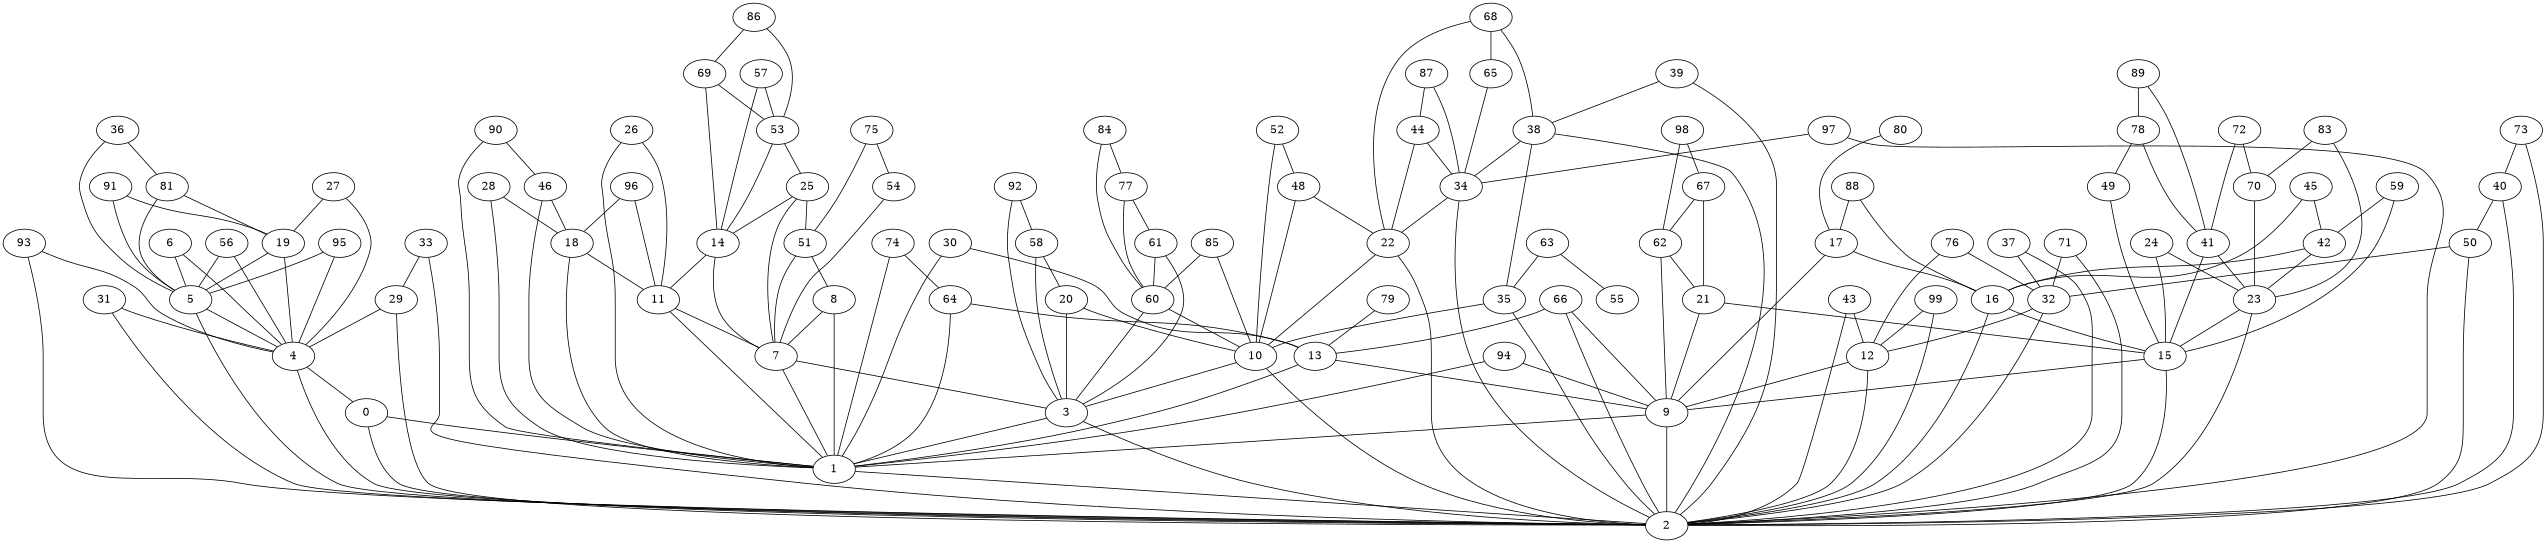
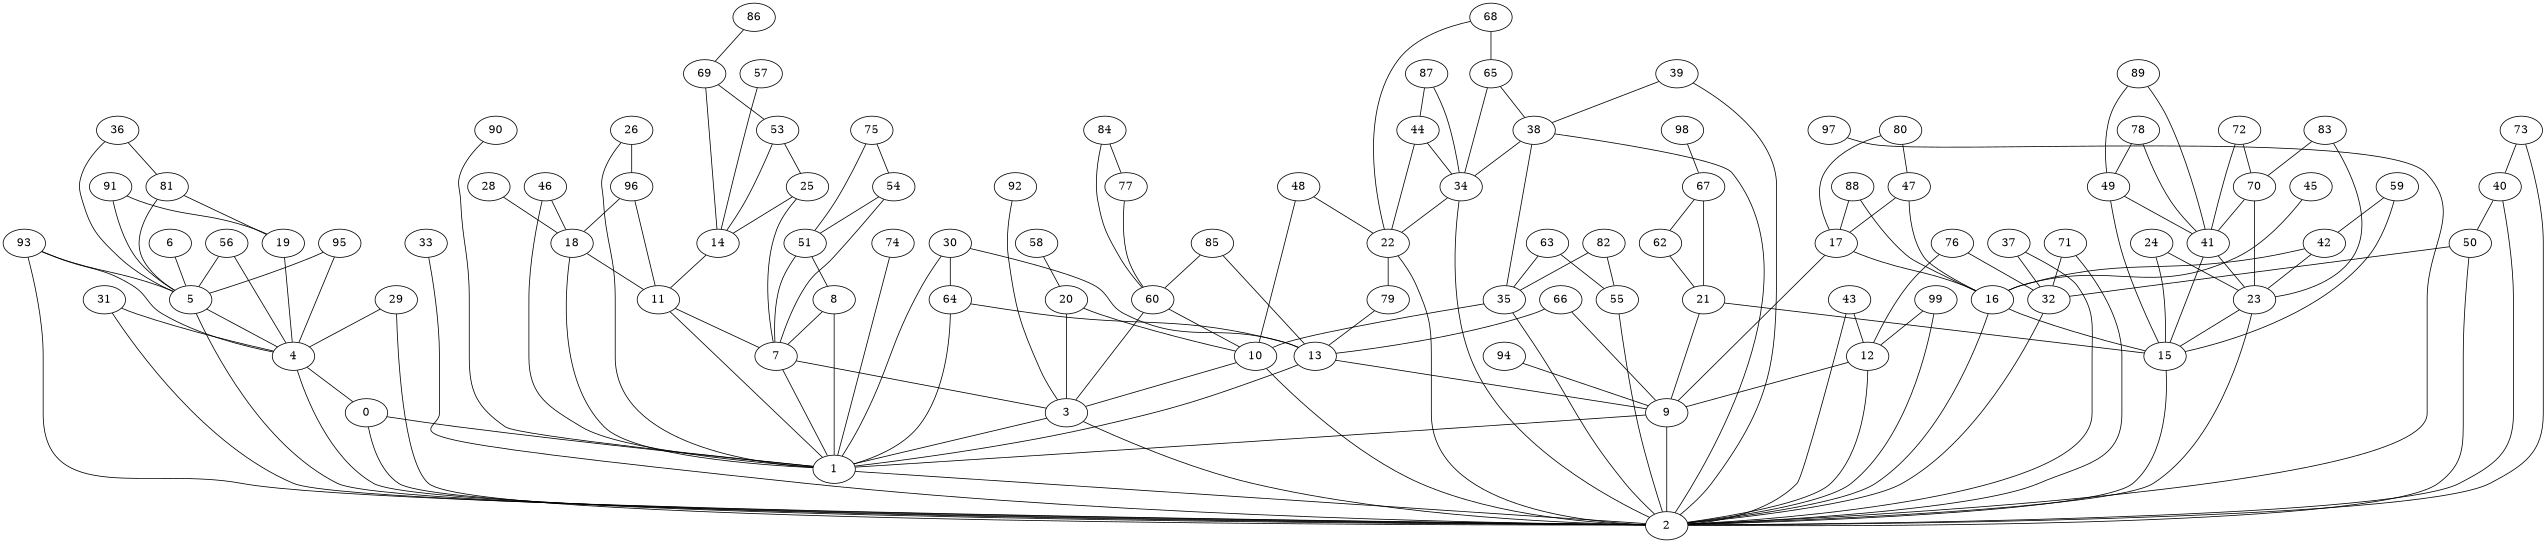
(792, 69) -> none
(1523, 71) -> (1513, 102)
(769, 102) -> none
(2138, 102) -> (2108, 127)
(1278, 130) -> none
(521, 159) -> none
(1645, 159) -> none
(334, 187) -> none
(1671, 187) -> none
none -> (1909, 187)
(666, 212) -> (632, 159)
(806, 215) -> (850, 215)
(1026, 215) -> none
none -> (2158, 215)
none -> (2231, 215)
(2318, 215) -> none
(1156, 243) -> none
none -> (1604, 243)
(237, 272) -> (128, 276)
(411, 272) -> none
(922, 272) -> (950, 272)
(233, 299) -> none
(1234, 300) -> (1264, 300)
(1322, 300) -> (1388, 272)
(719, 311) -> none
(1664, 328) -> none
(1041, 330) -> none
(1950, 336) -> none
(1927, 383) -> none
(1607, 410) -> (1638, 424)
(1172, 425) -> none
(544, 429) -> none
